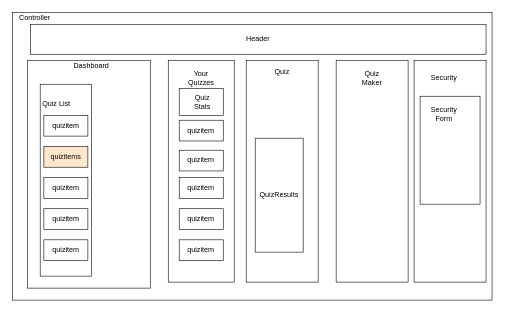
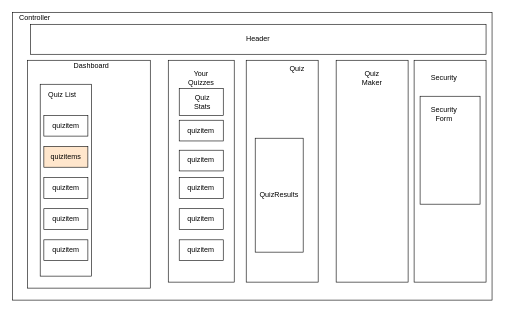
(282, 72) -> (297, 69)
(56, 104) -> (62, 95)
